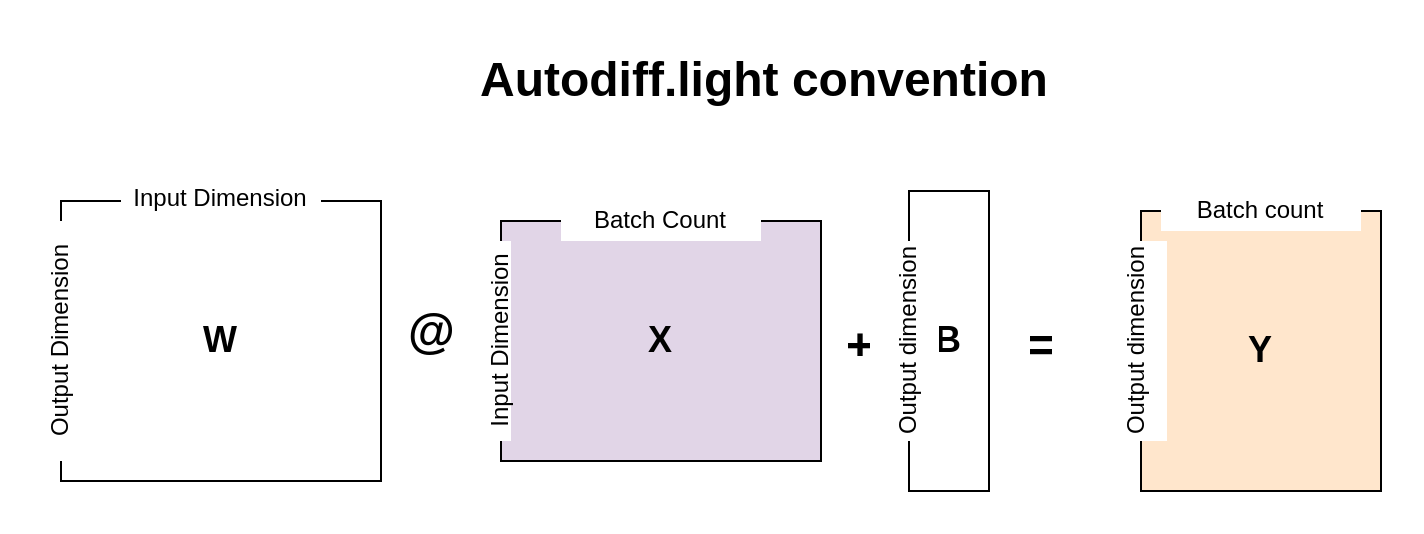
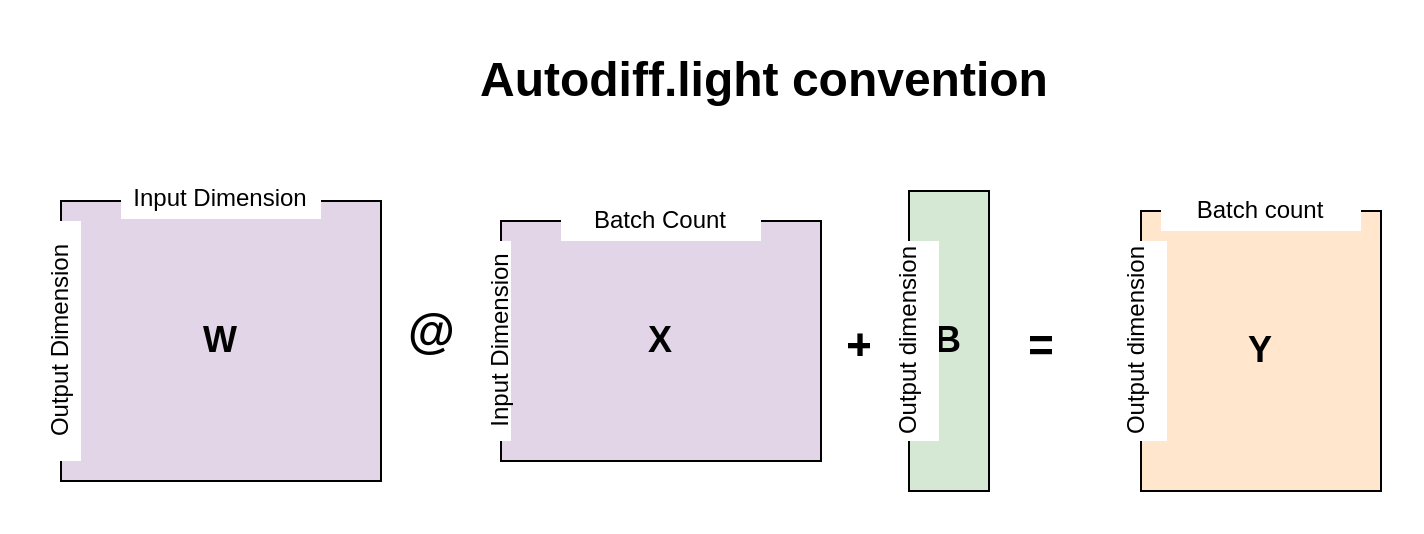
(221, 341) -> (221, 341)
(949, 341) -> (949, 341)
